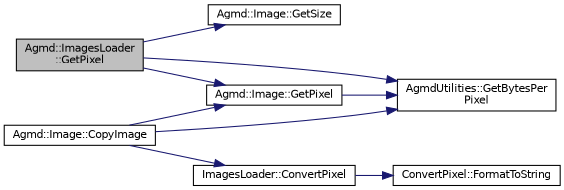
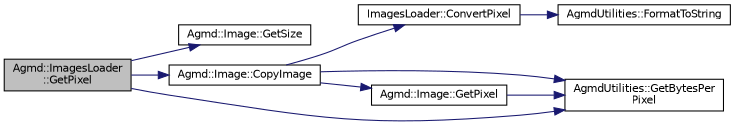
(179, 75) -> (145, 75)
(477, 175) -> (644, 15)
